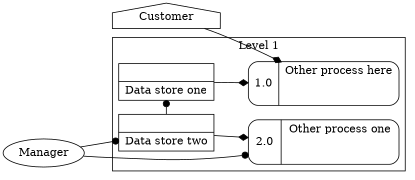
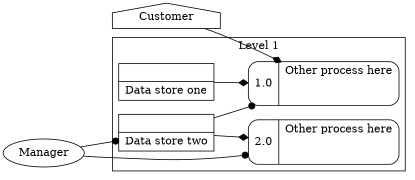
(166, 110) -> (231, 112)
(340, 129) -> (339, 129)
